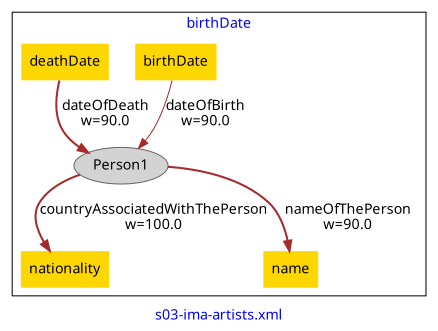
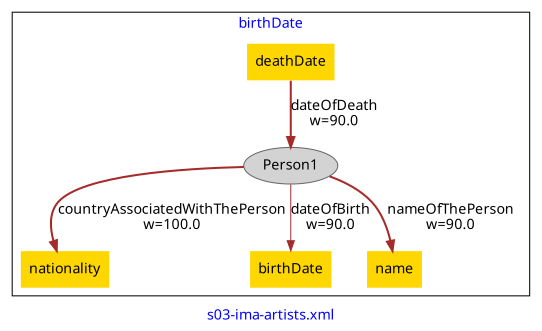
(162, 112) -> (291, 212)
